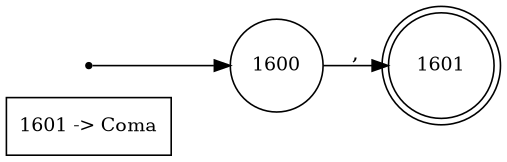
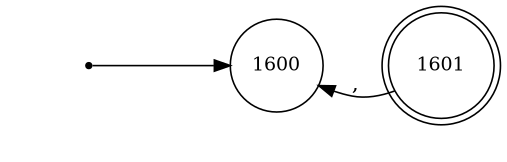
(348, 66) -> (364, 97)
(89, 126) -> none
